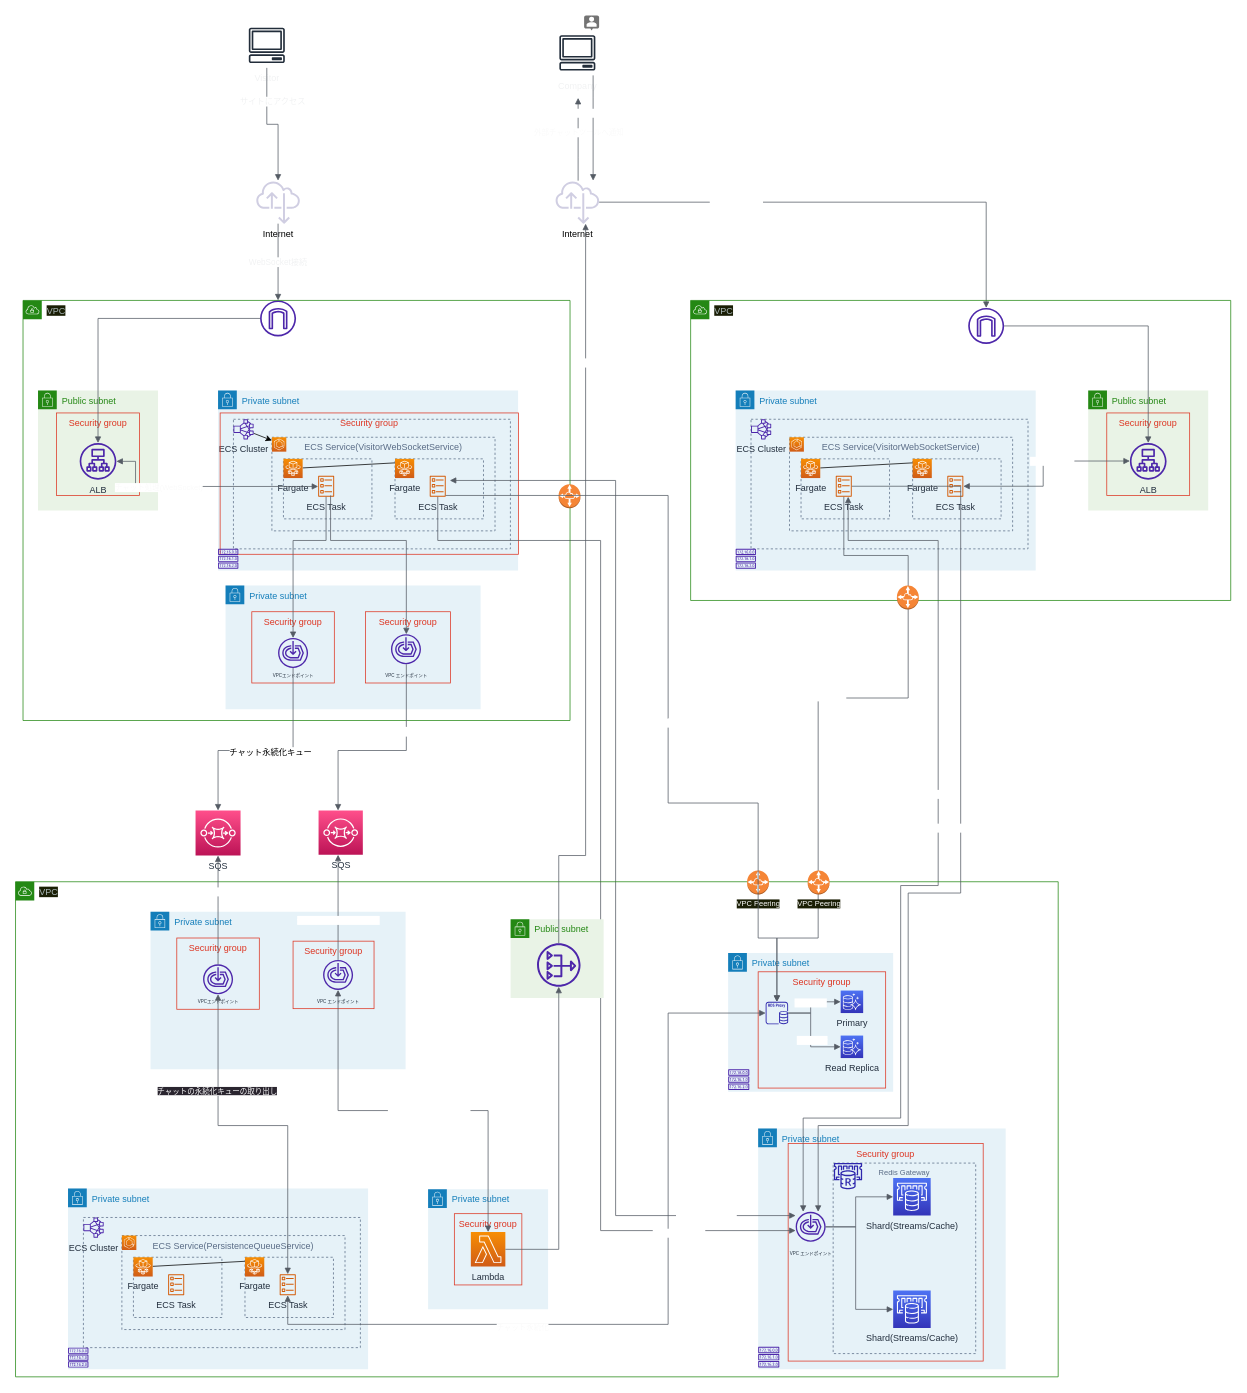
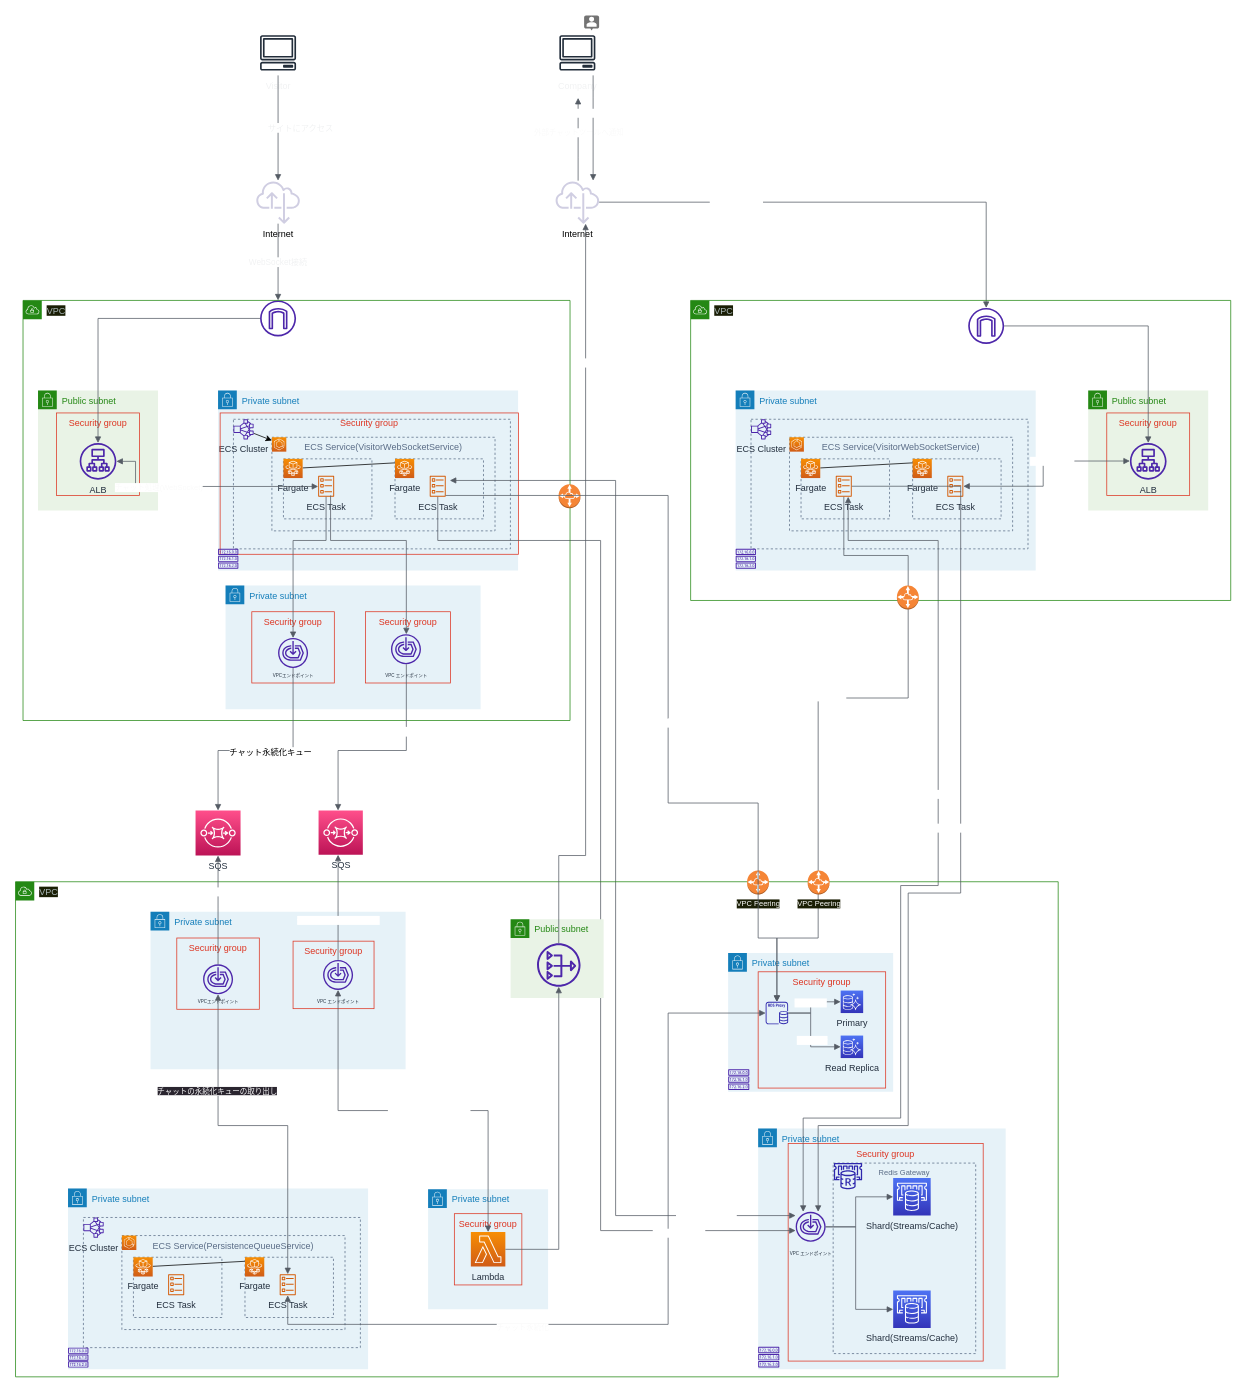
(267, 45) -> (278, 53)
